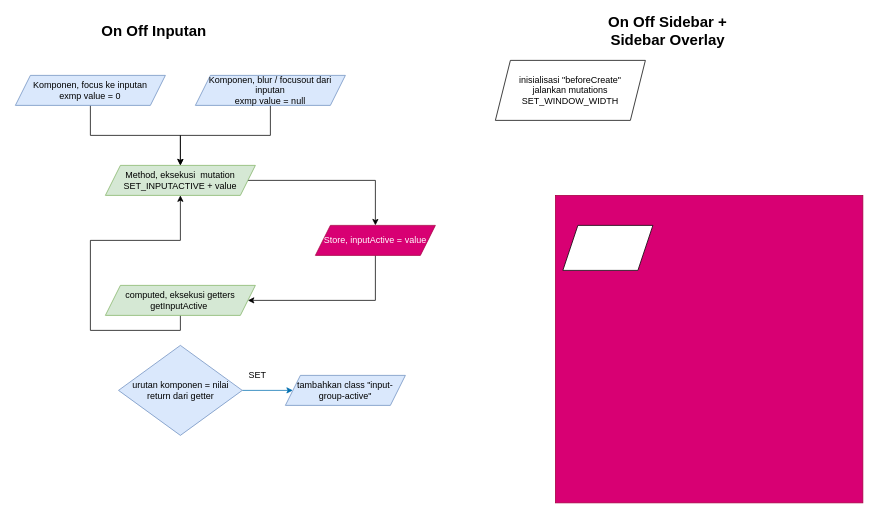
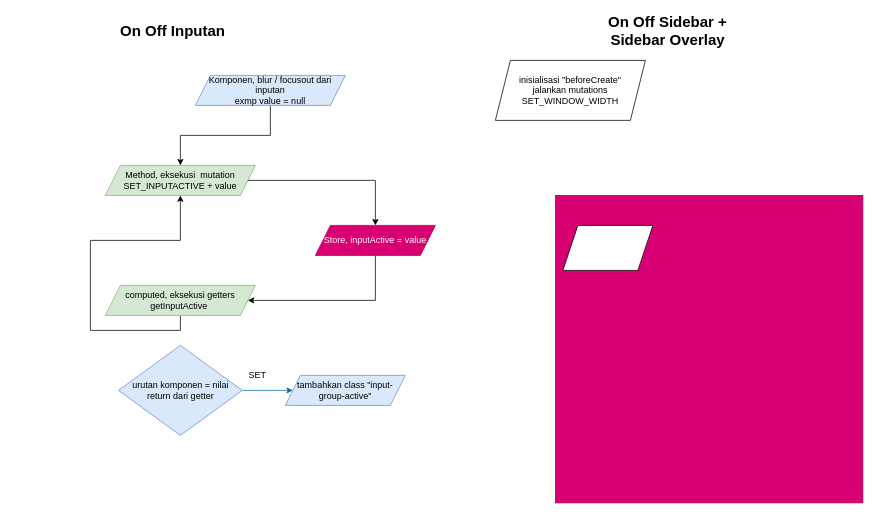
(154, 30) -> (173, 30)
(90, 90) -> none
(119, 135) -> none
